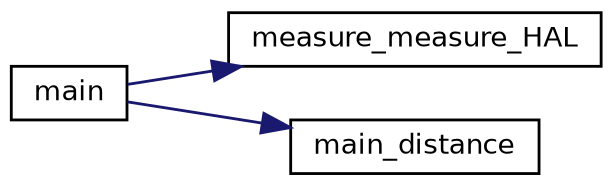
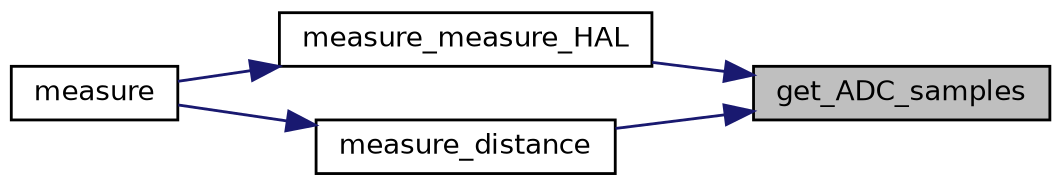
(69, 93) -> (95, 93)
none -> (902, 93)
(415, 147) -> (466, 147)
